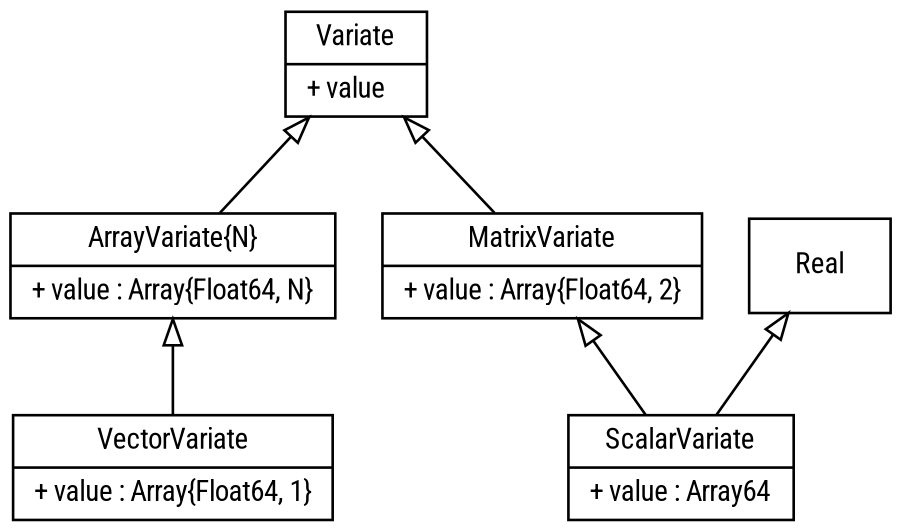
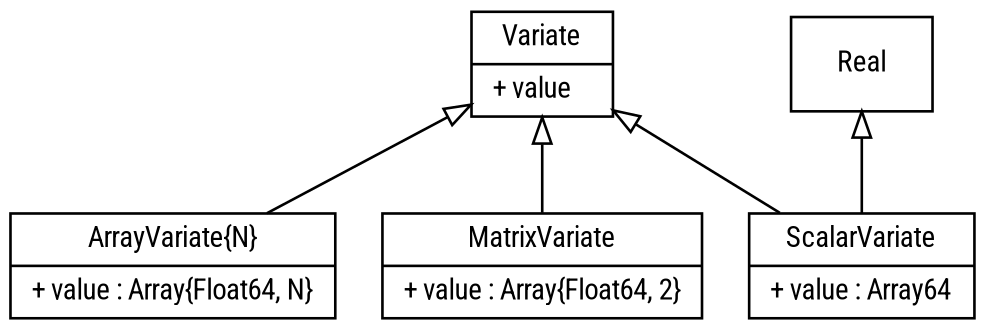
(619, 378) -> (708, 169)
(173, 468) -> none
